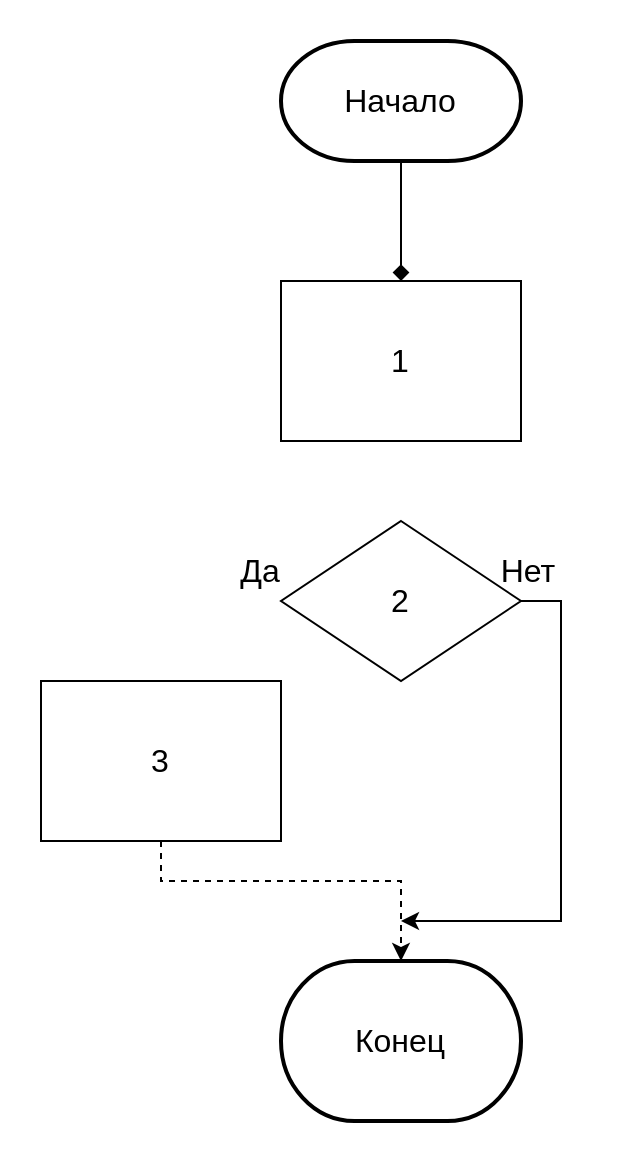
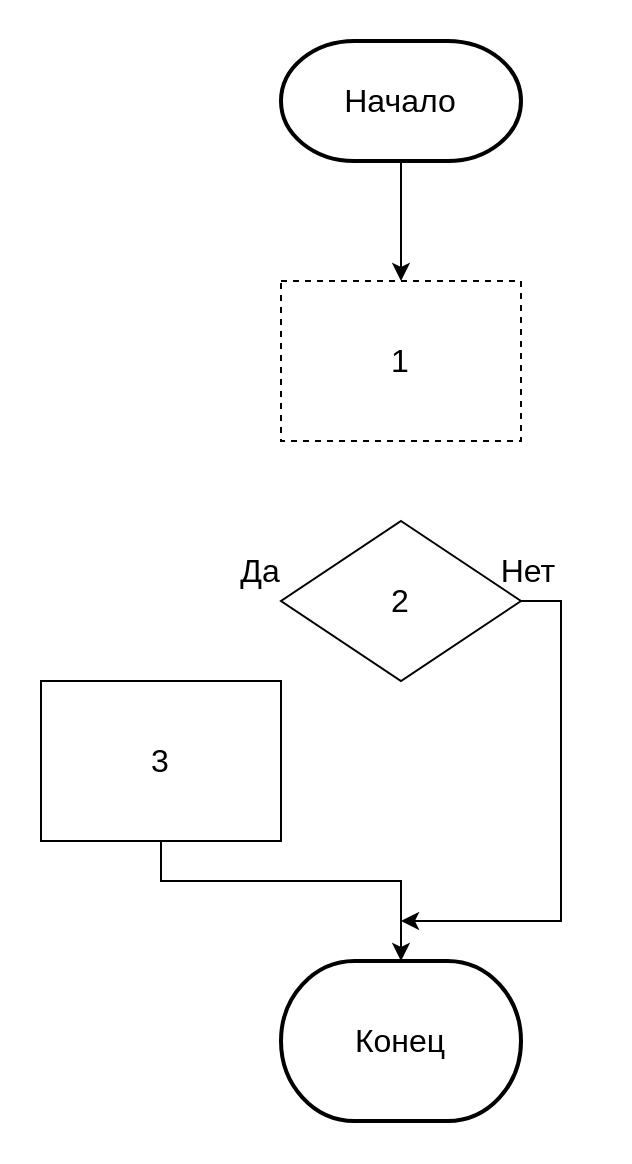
(401, 265) -> (401, 266)
(401, 361) -> (401, 361)
(296, 881) -> (296, 881)
